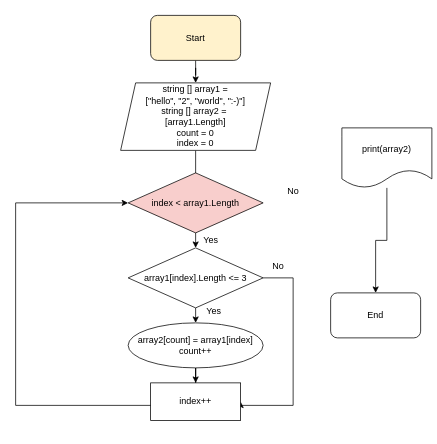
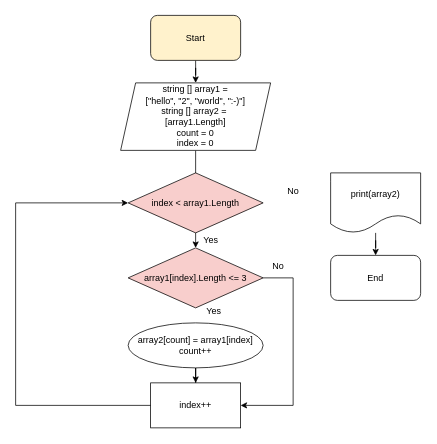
(387, 158) -> (375, 203)
(195, 278) -> (195, 278)
(195, 313) -> none
(375, 315) -> (375, 278)
(195, 402) -> (195, 405)
